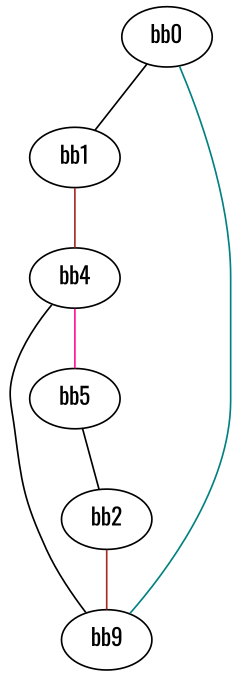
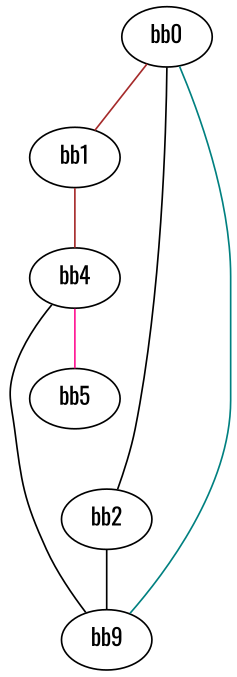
(121, 97) -> (121, 97)
(91, 459) -> (156, 280)
(107, 580) -> (107, 580)
